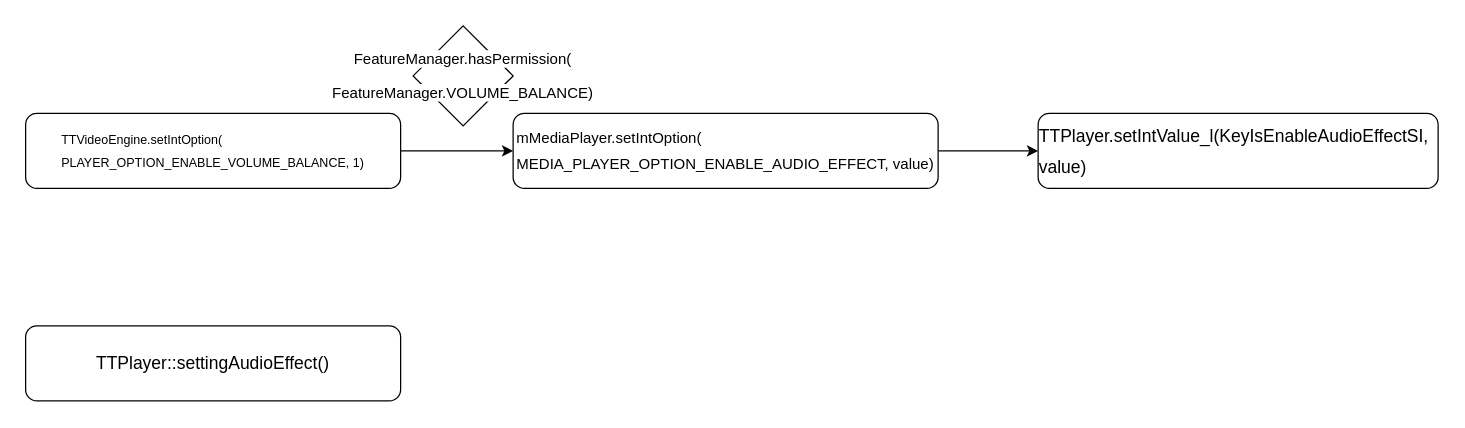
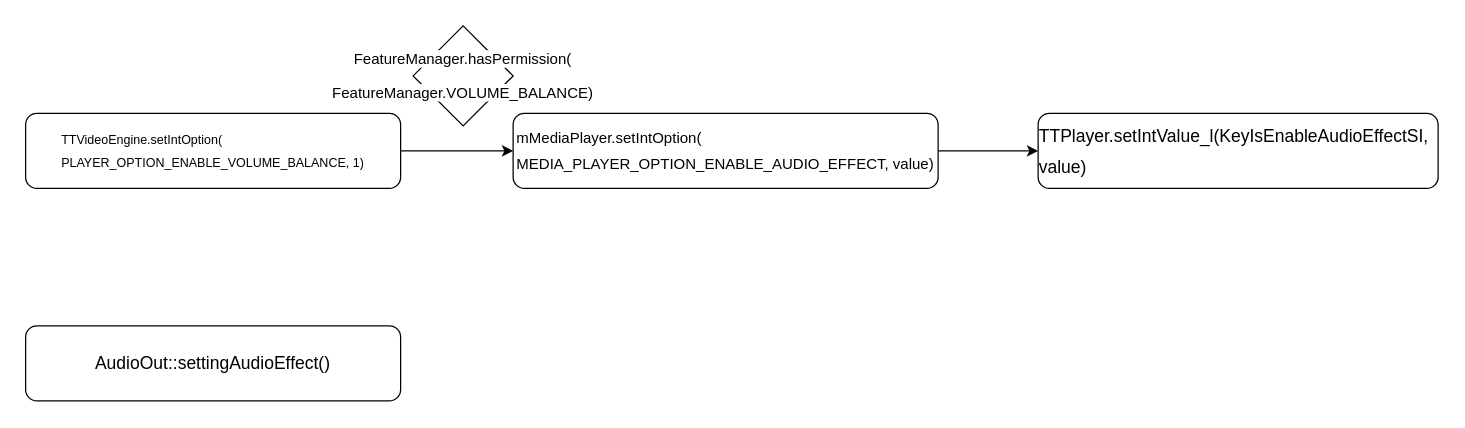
(213, 363) -> (213, 363)
